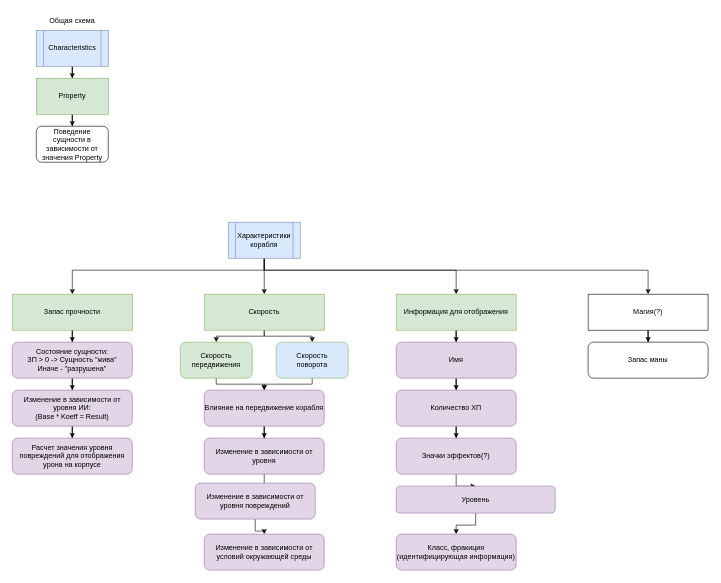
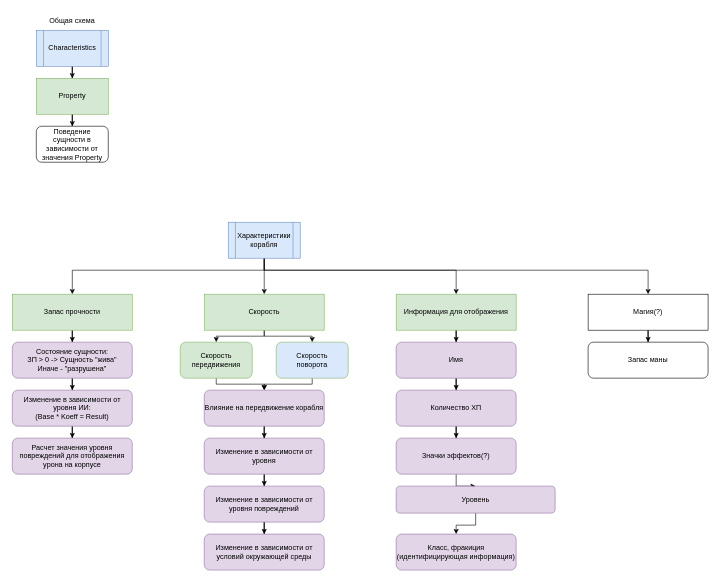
(255, 501) -> (264, 504)
